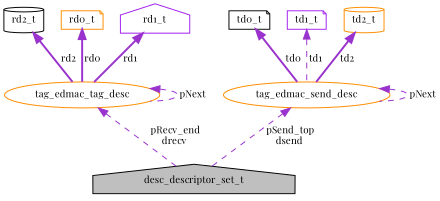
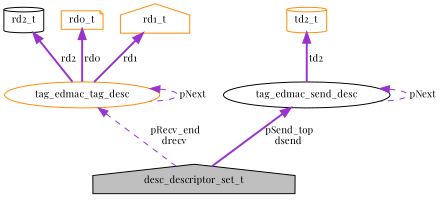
(155, 20) -> (155, 20)
(249, 20) -> none
(307, 20) -> none
(307, 95) -> (307, 95)
(247, 140) -> (247, 140)
